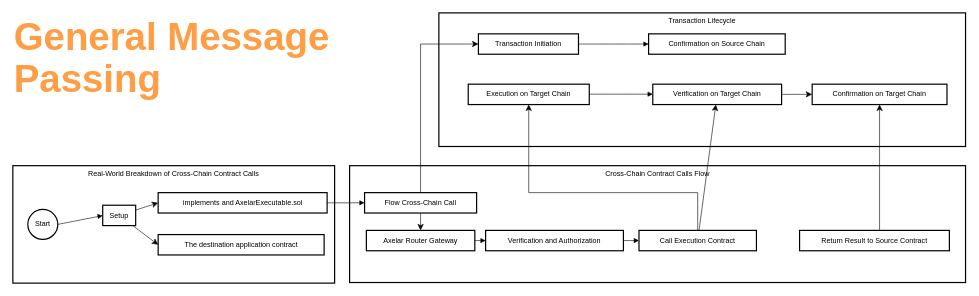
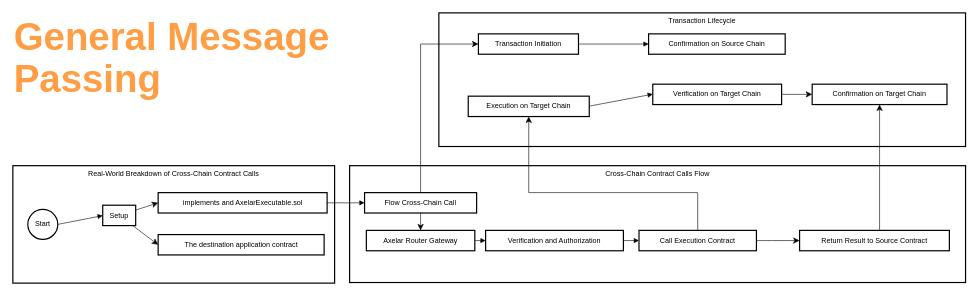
(529, 95) -> (529, 107)
(711, 141) -> (776, 241)
